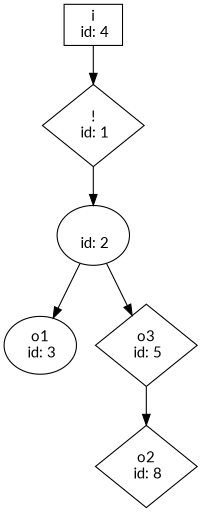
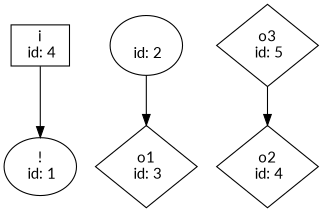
(93, 126) -> (40, 167)
(93, 180) -> none
(117, 284) -> none
(40, 345) -> (146, 167)
(146, 466) -> (267, 167)
